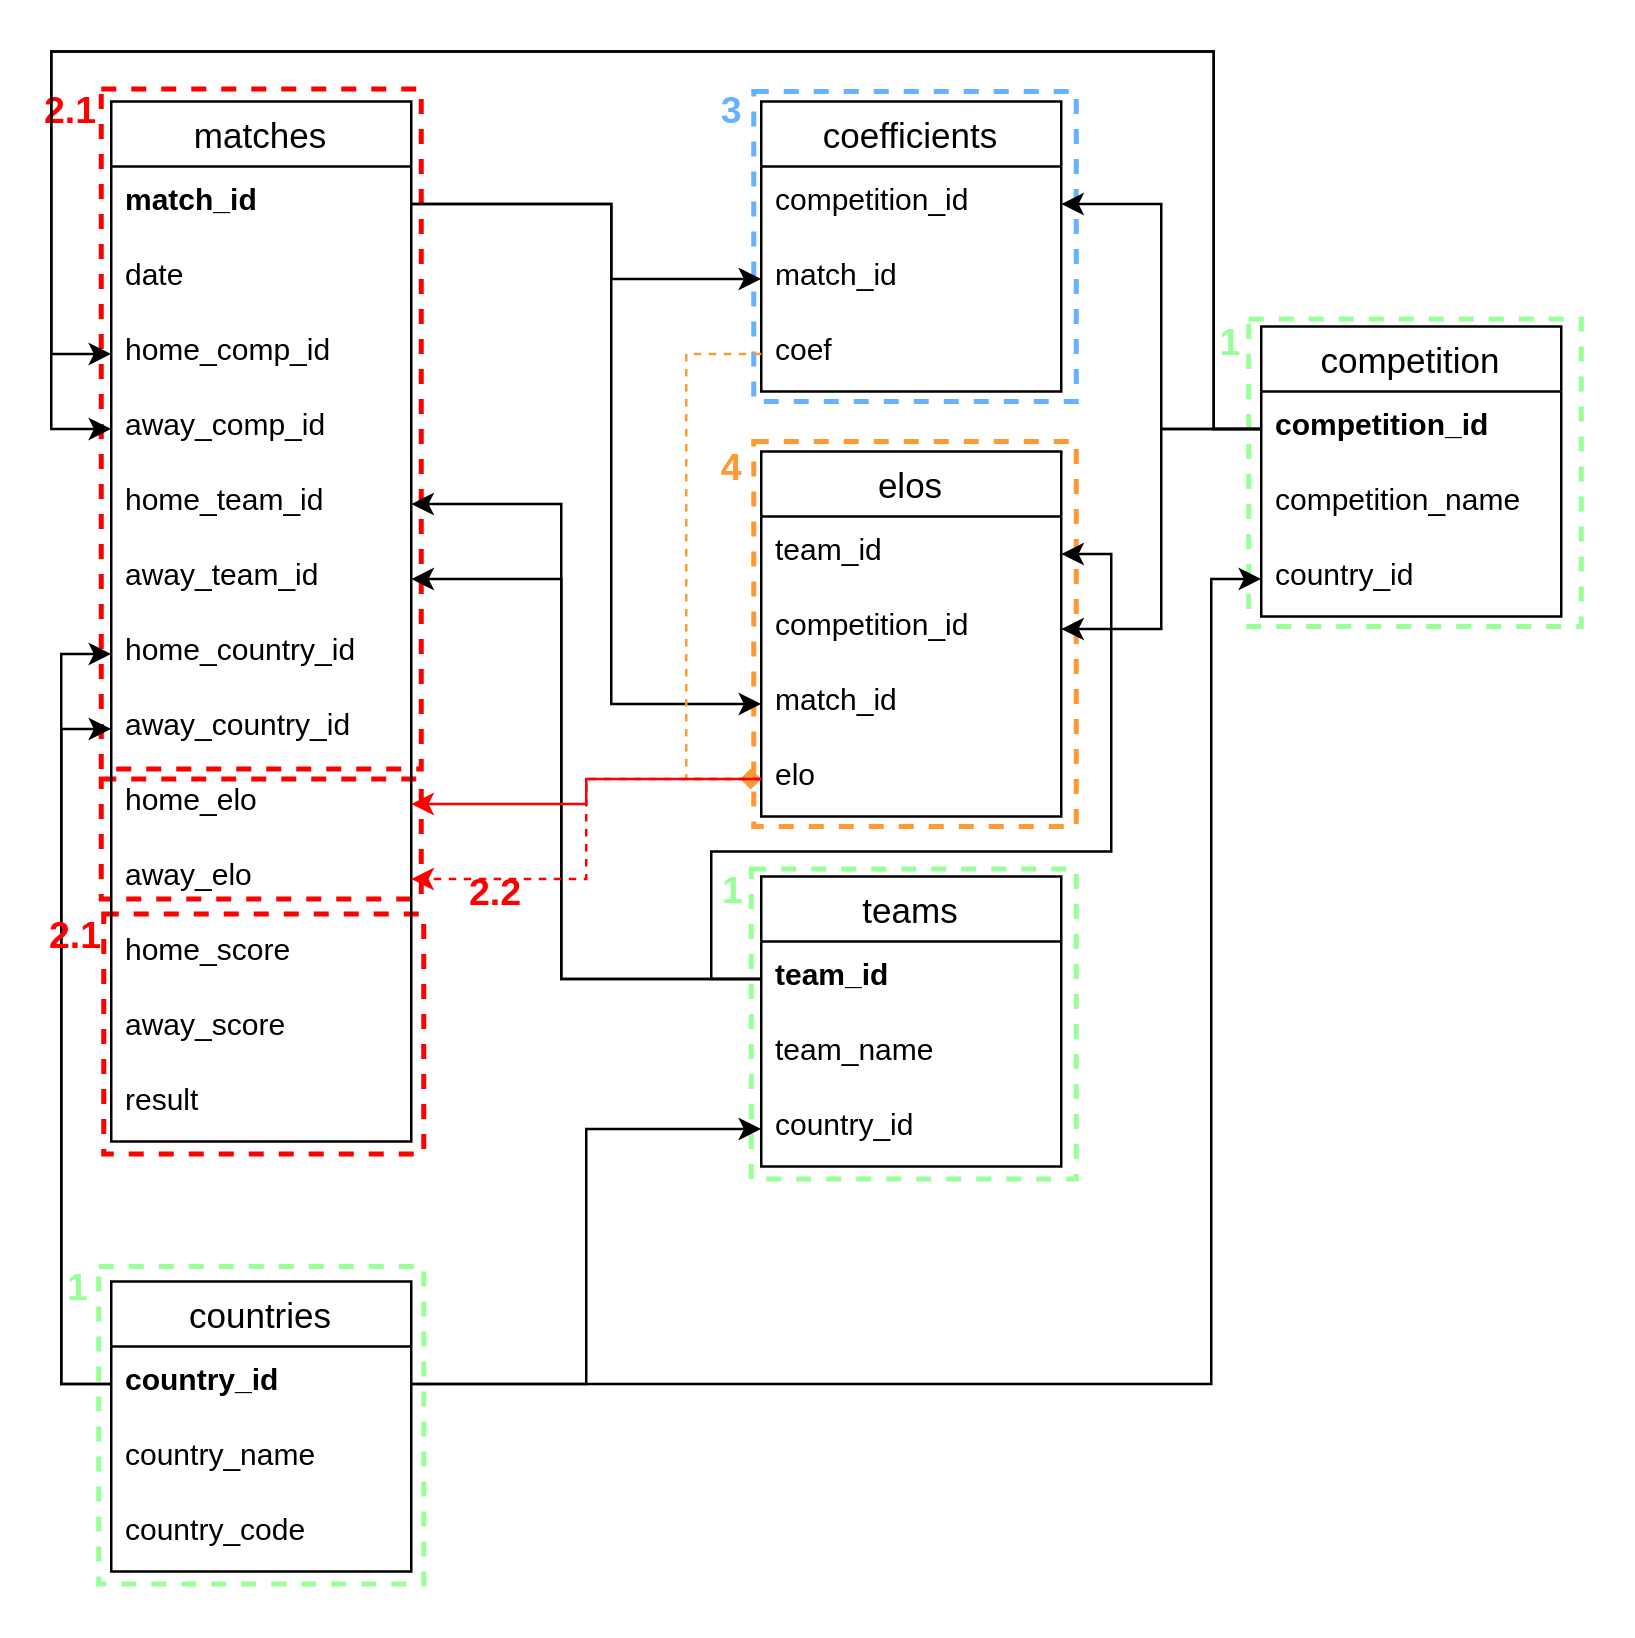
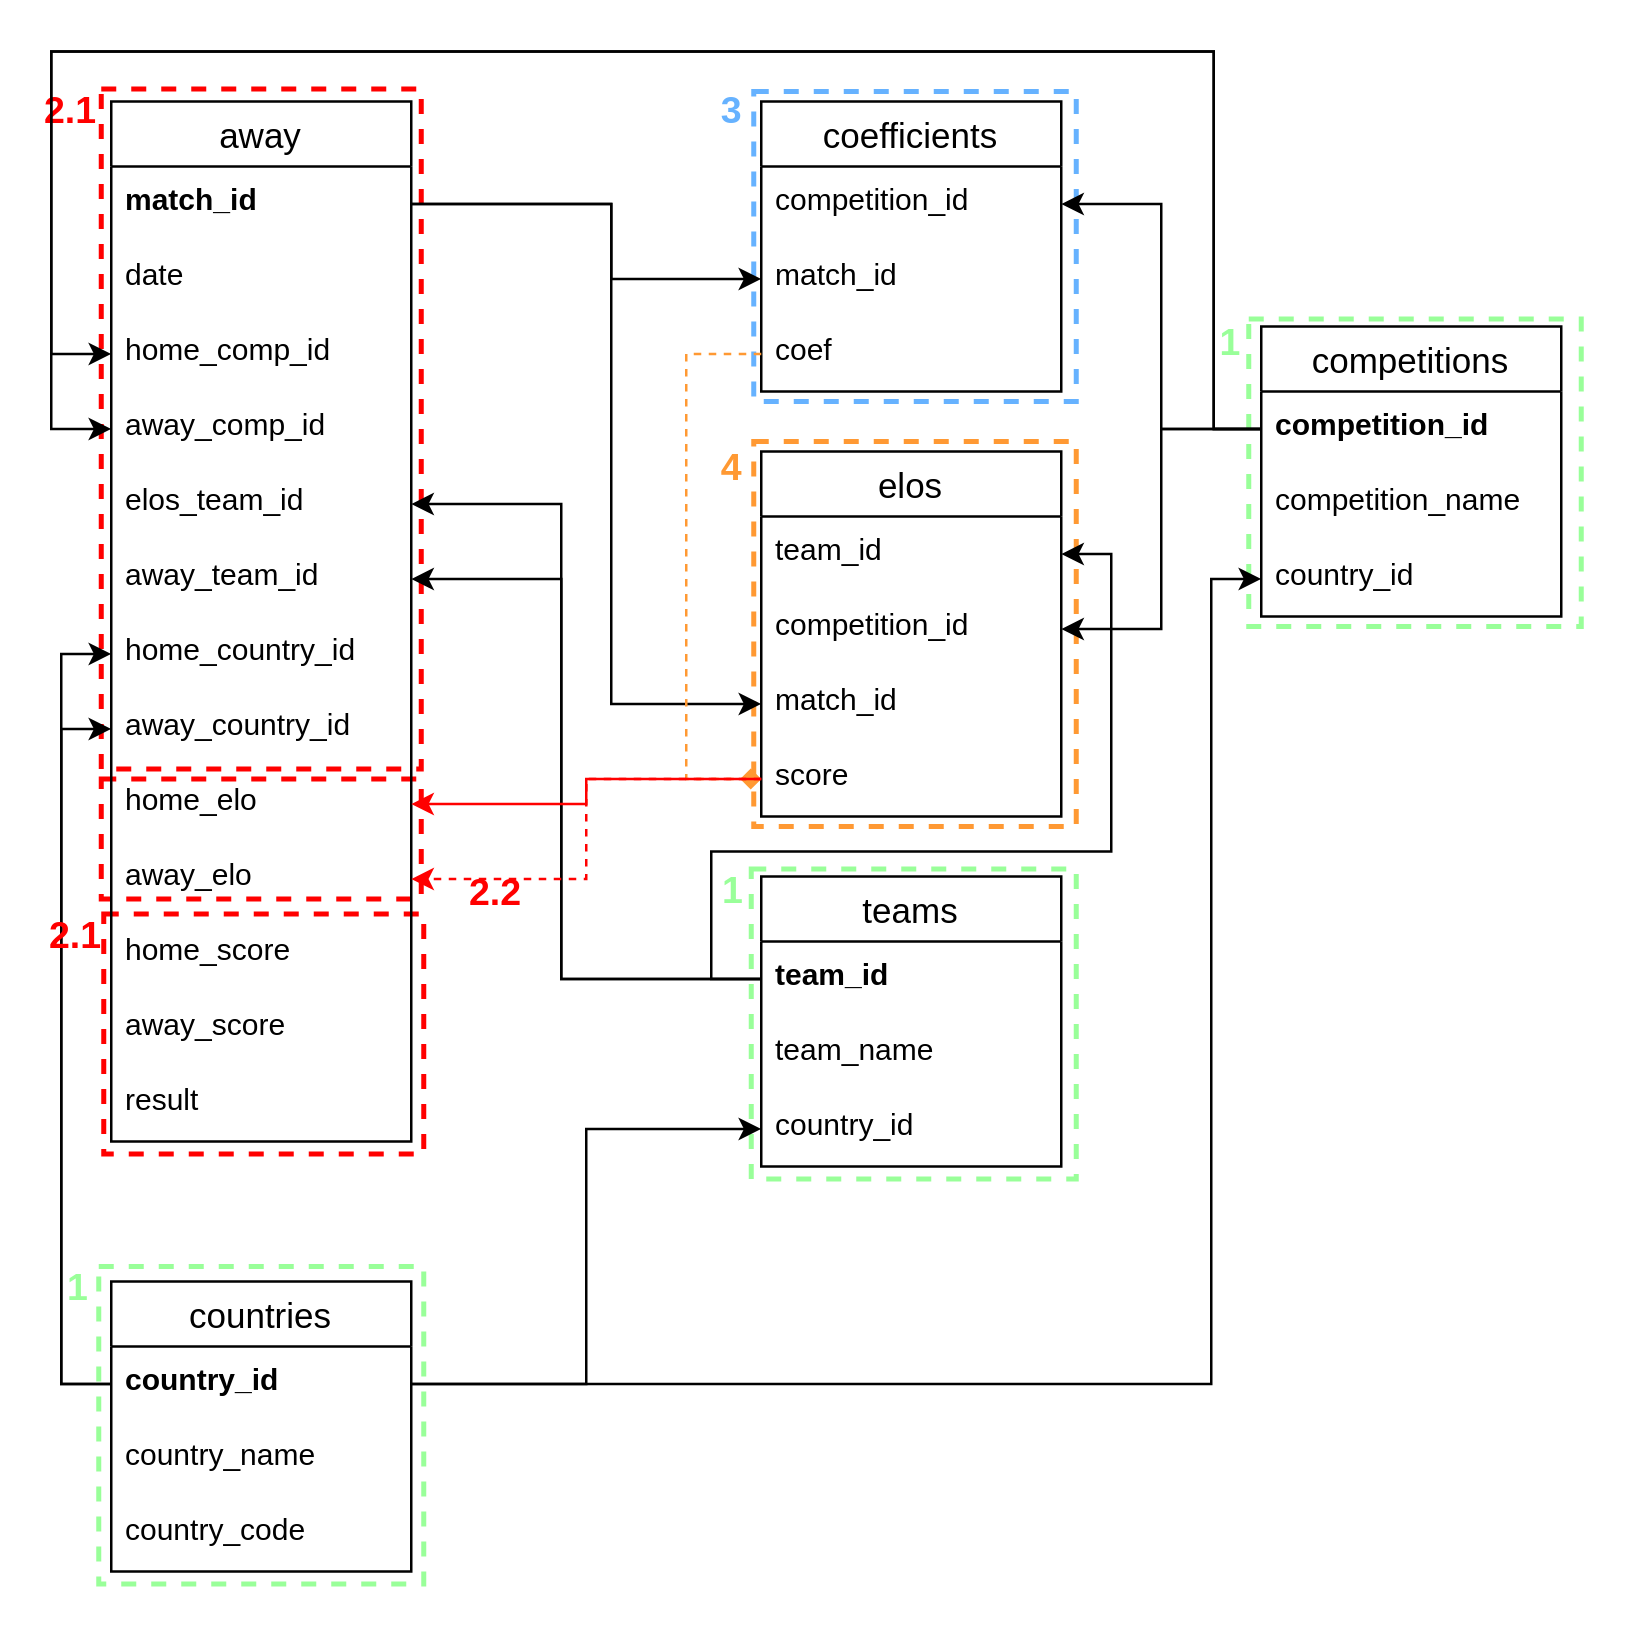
(260, 136) -> (260, 136)
(1410, 361) -> (1410, 361)
(222, 500) -> (218, 500)
(796, 775) -> (817, 775)
